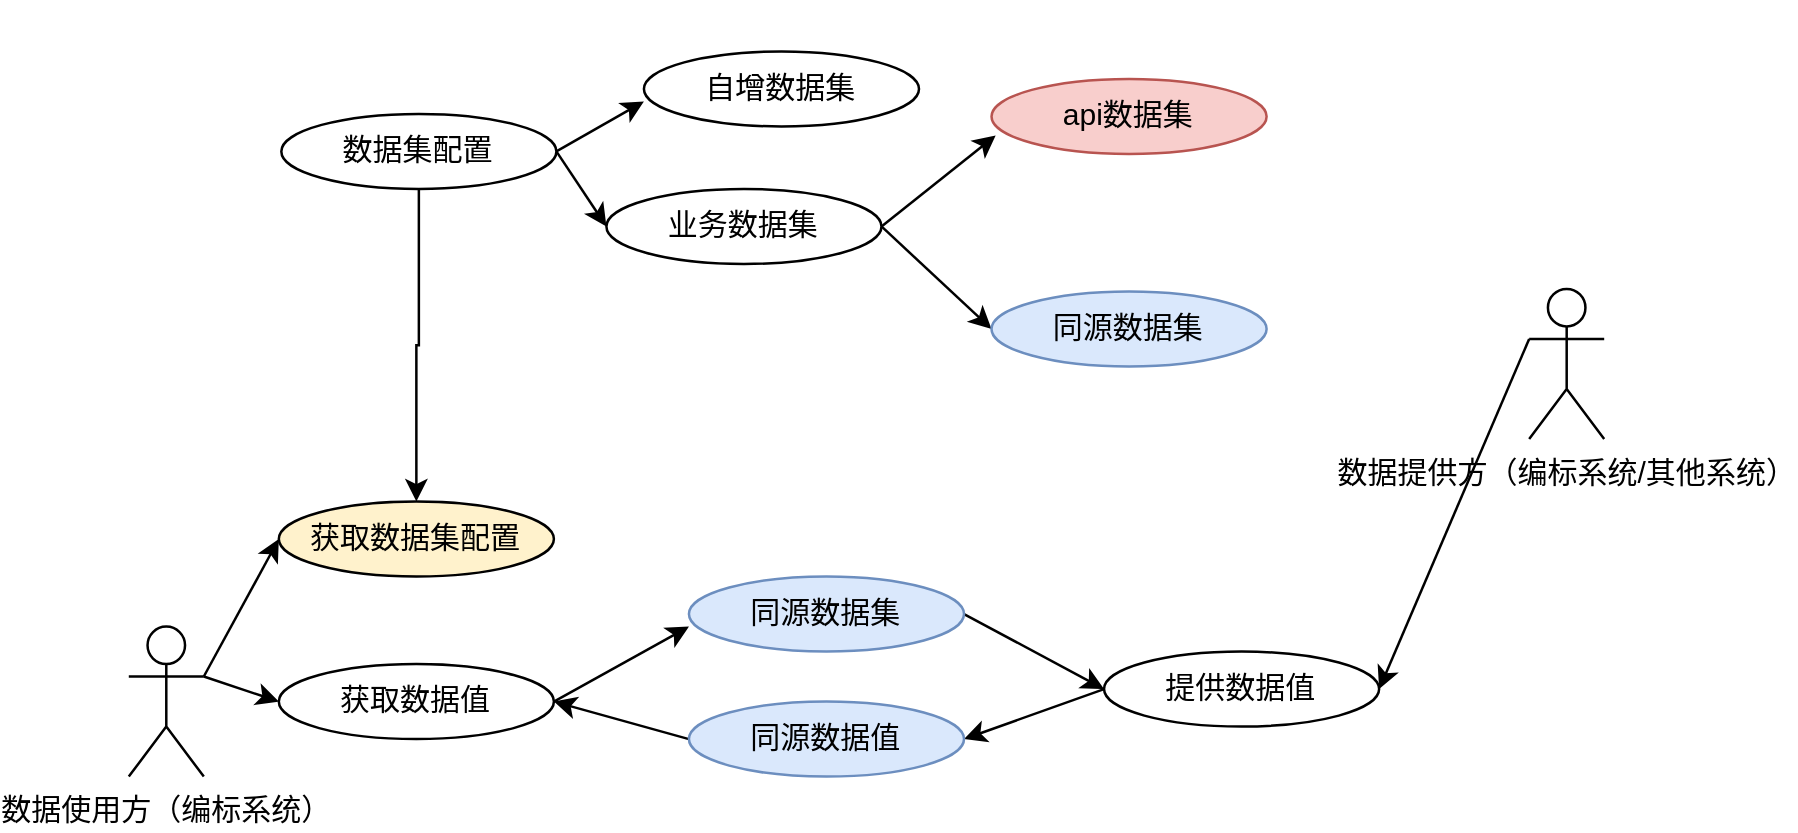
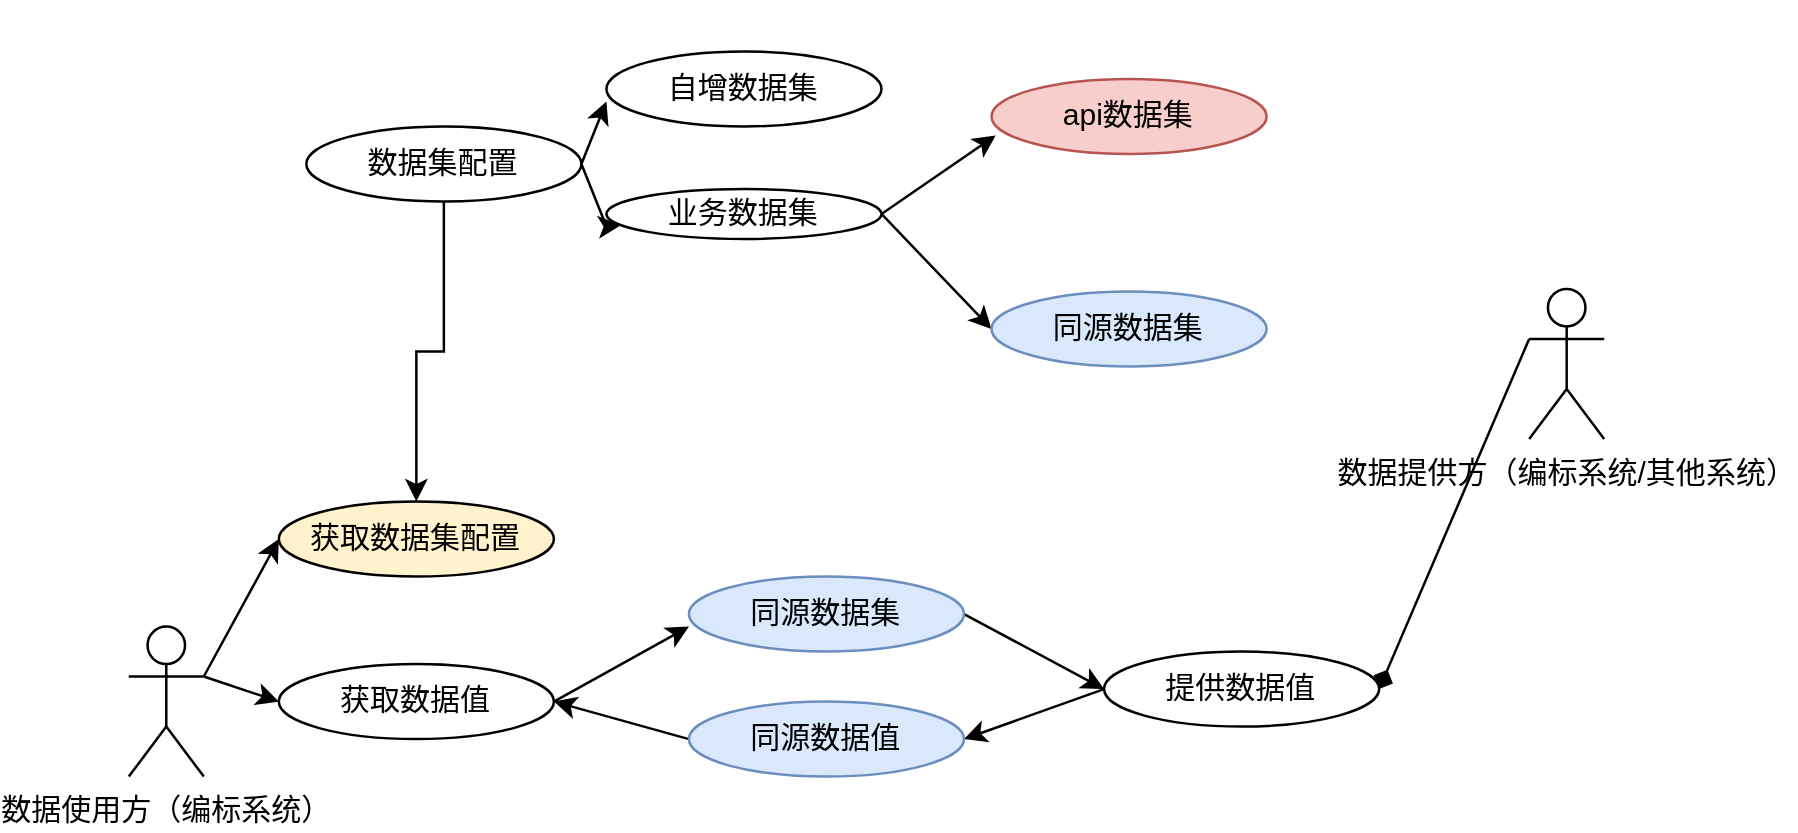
(781, 89) -> (744, 89)
(419, 151) -> (444, 164)
(744, 226) -> (744, 214)
(1386, 671) -> (1387, 670)
